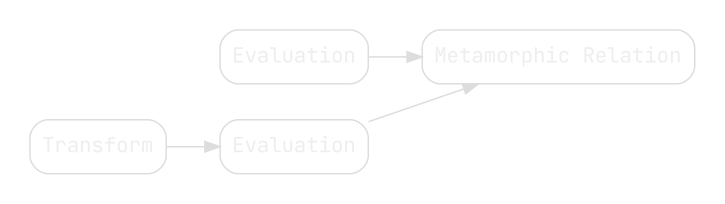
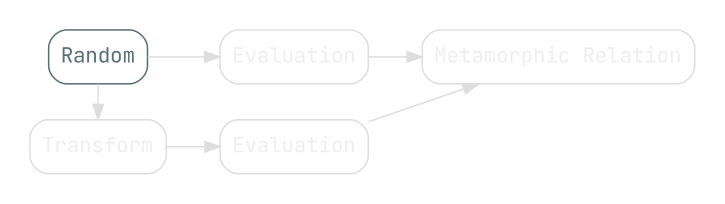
none -> (98, 57)
